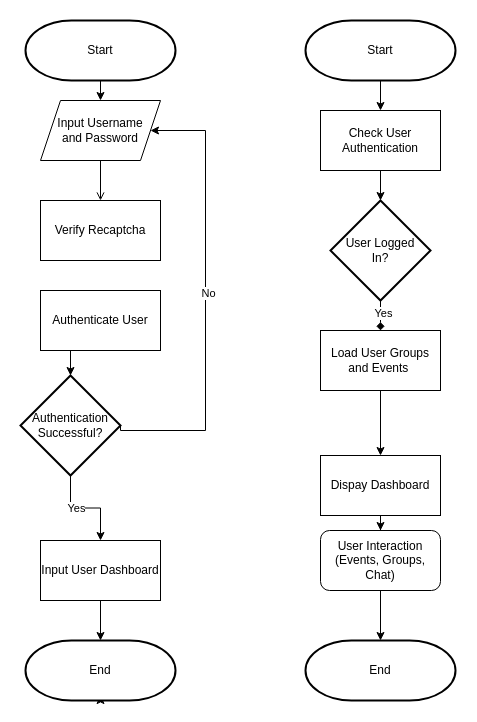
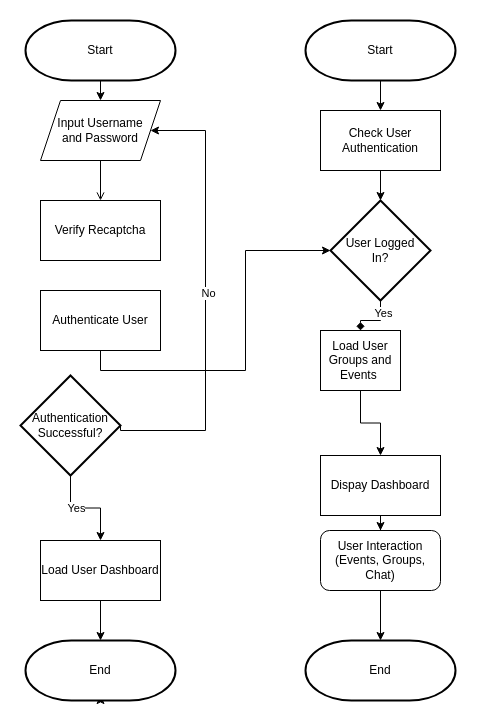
(71, 359) -> (246, 355)
(381, 361) -> (361, 361)
(101, 571) -> (101, 571)
